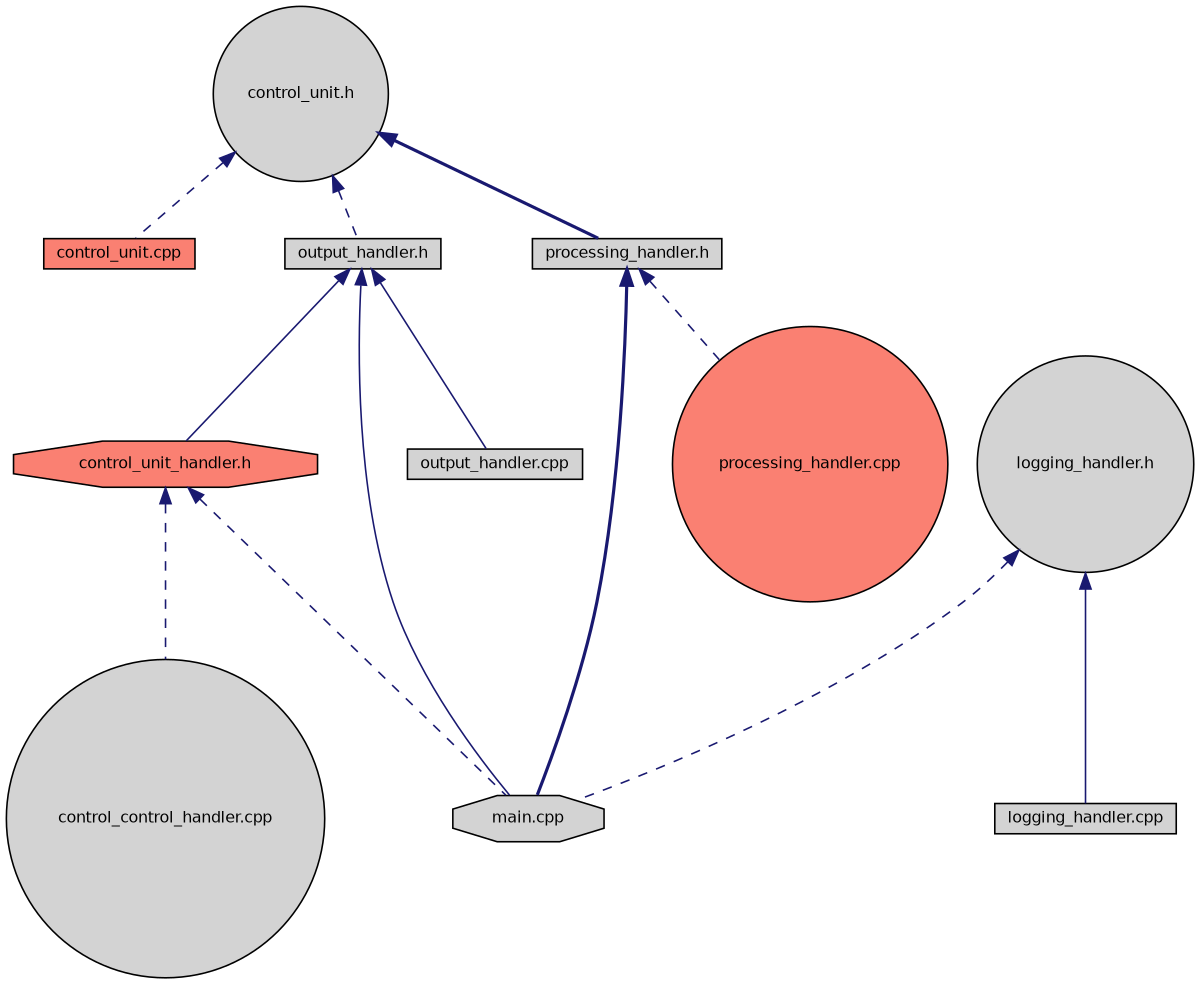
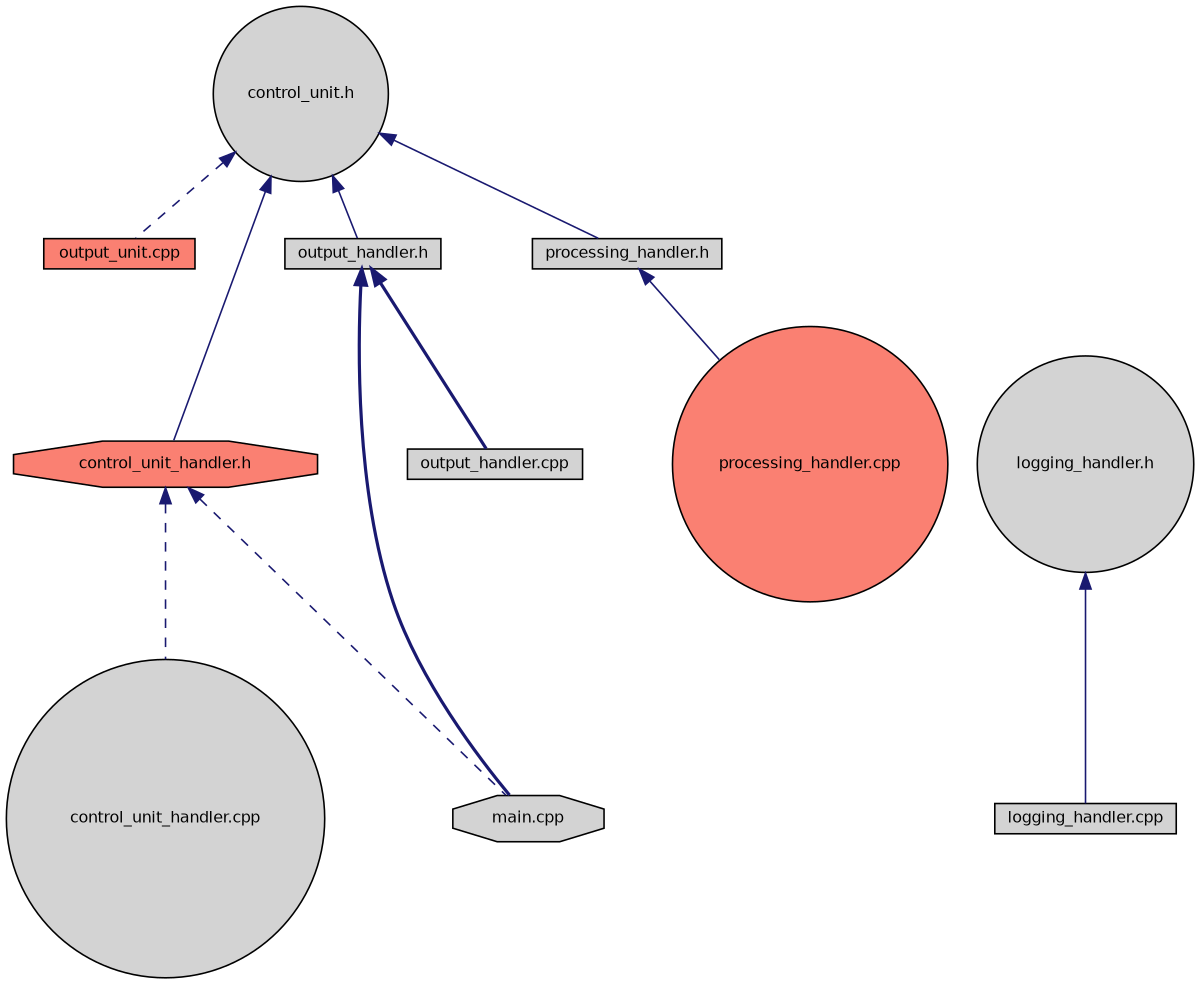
(496, 189) -> (496, 189)
(348, 214) -> (348, 214)
(119, 254) -> (119, 254)
(685, 320) -> (685, 320)
(262, 361) -> (220, 316)
(433, 366) -> (433, 366)
(607, 545) -> none
(380, 557) -> (380, 557)
(803, 701) -> none
(166, 819) -> (166, 819)
